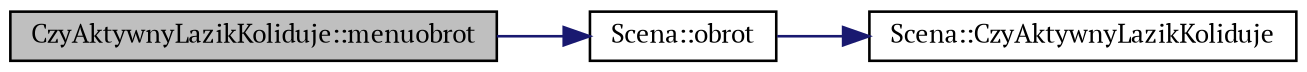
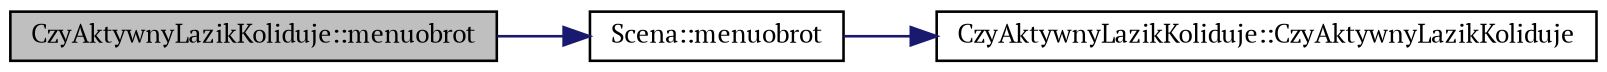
(683, 36) -> (717, 36)
(1083, 36) -> (1267, 36)
